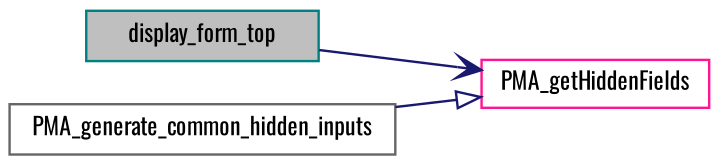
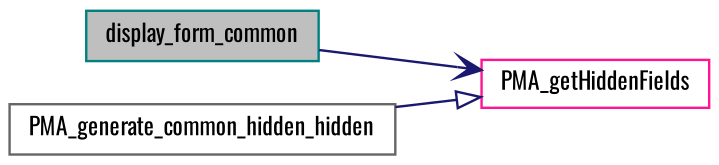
(202, 36) -> (202, 36)
(202, 129) -> (202, 129)
